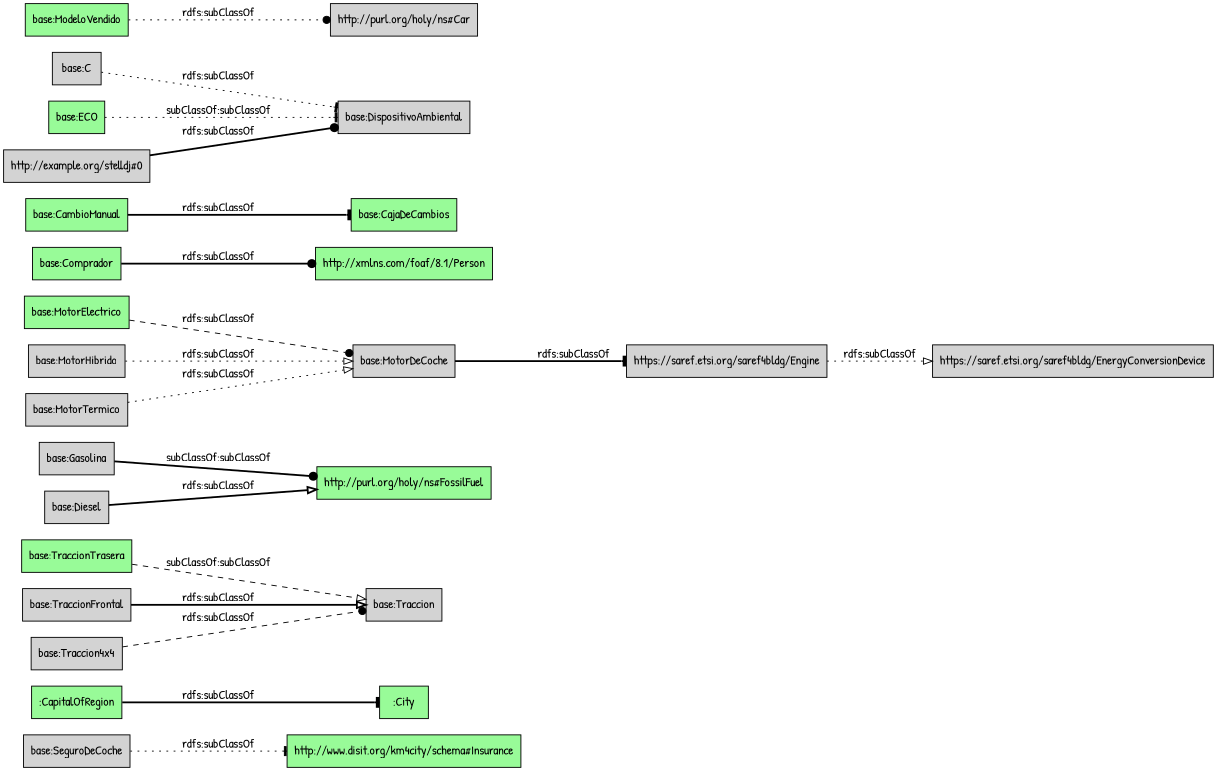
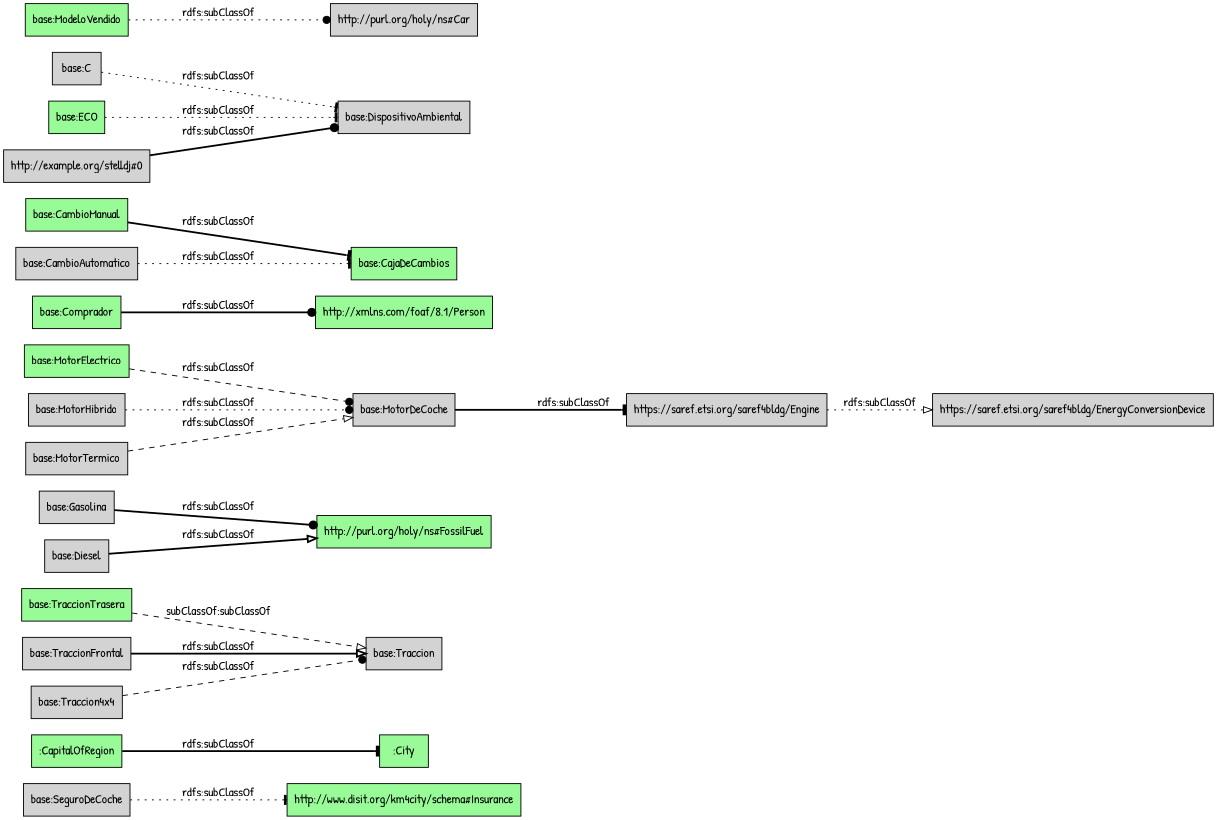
(218, 111) -> (218, 111)
none -> (77, 264)
(234, 361) -> (235, 410)
(236, 386) -> (236, 435)
(218, 458) -> (218, 507)
